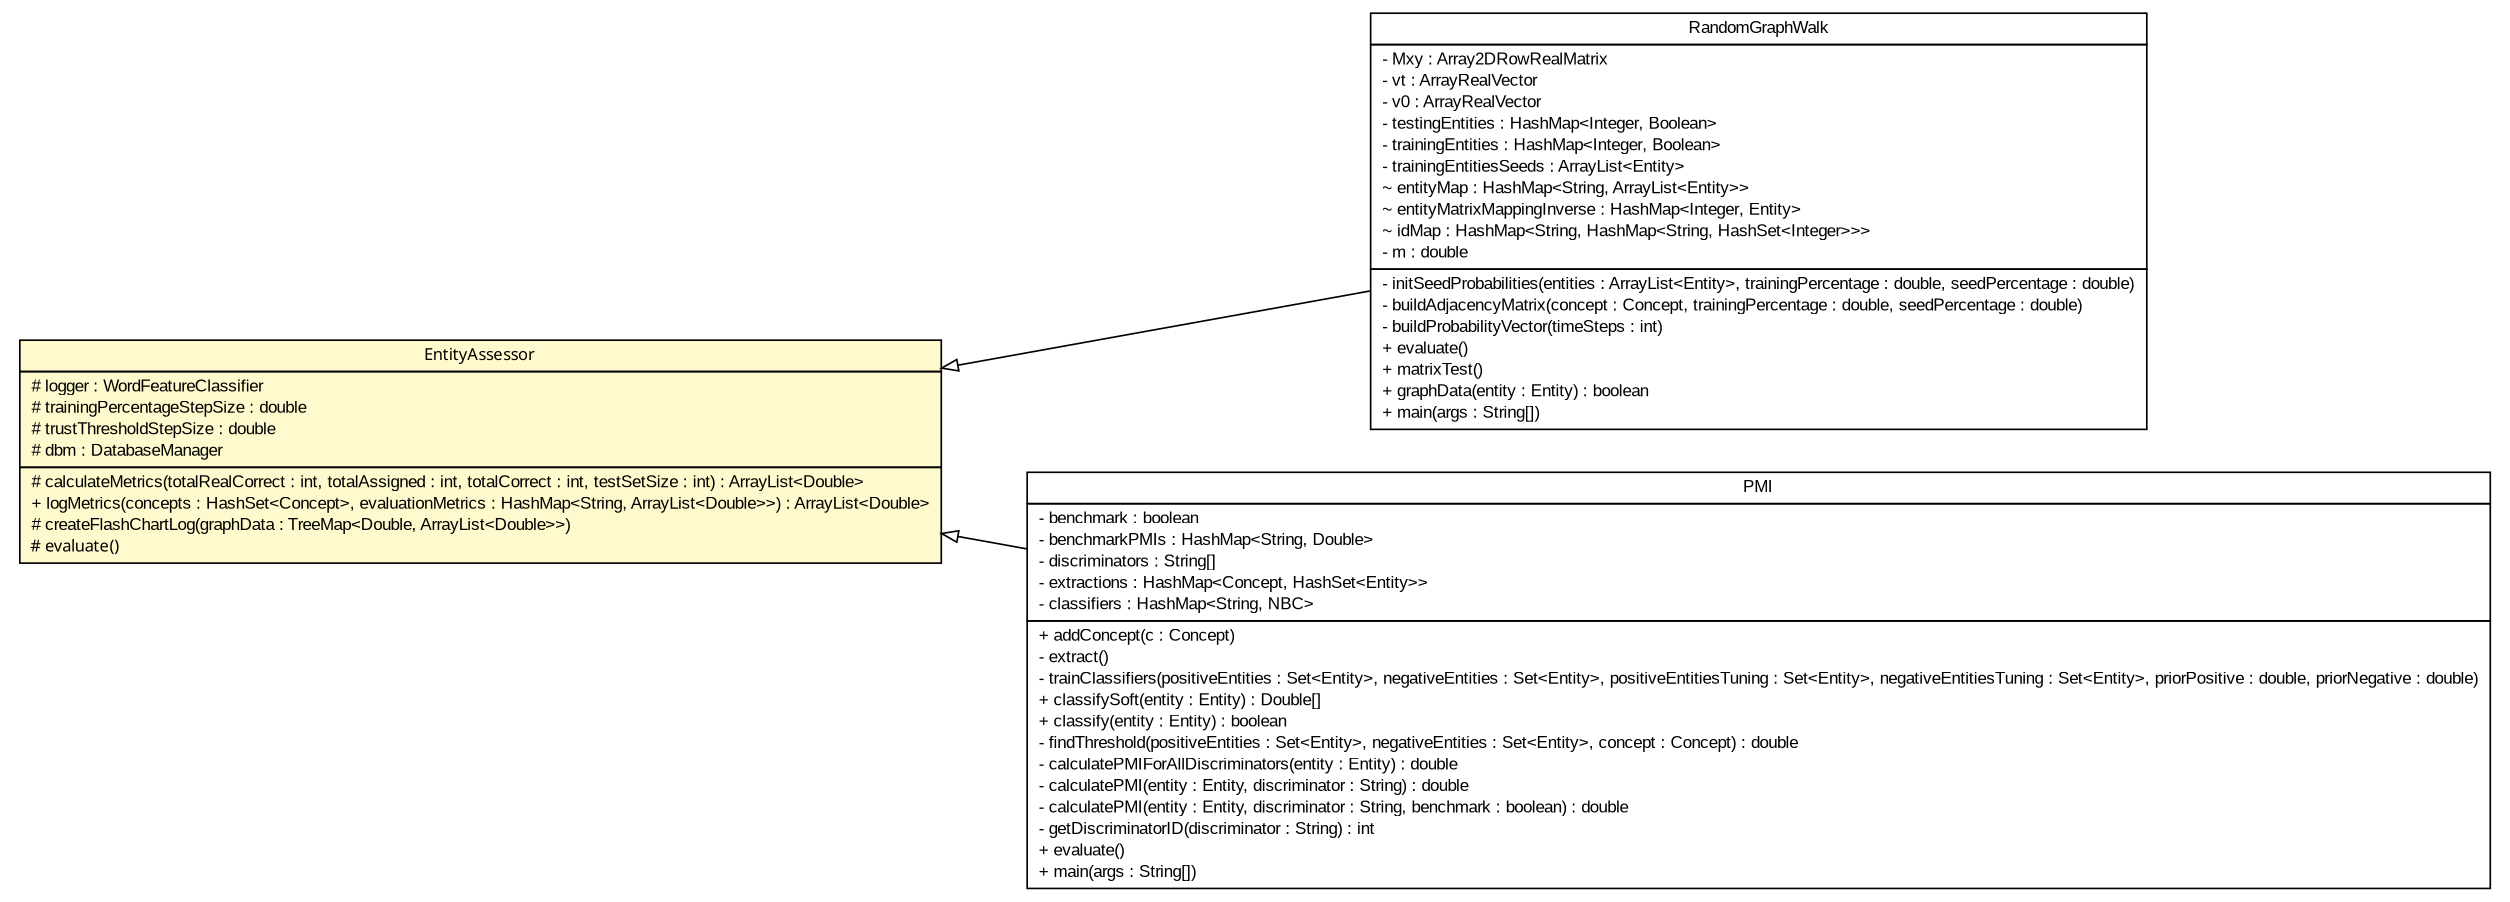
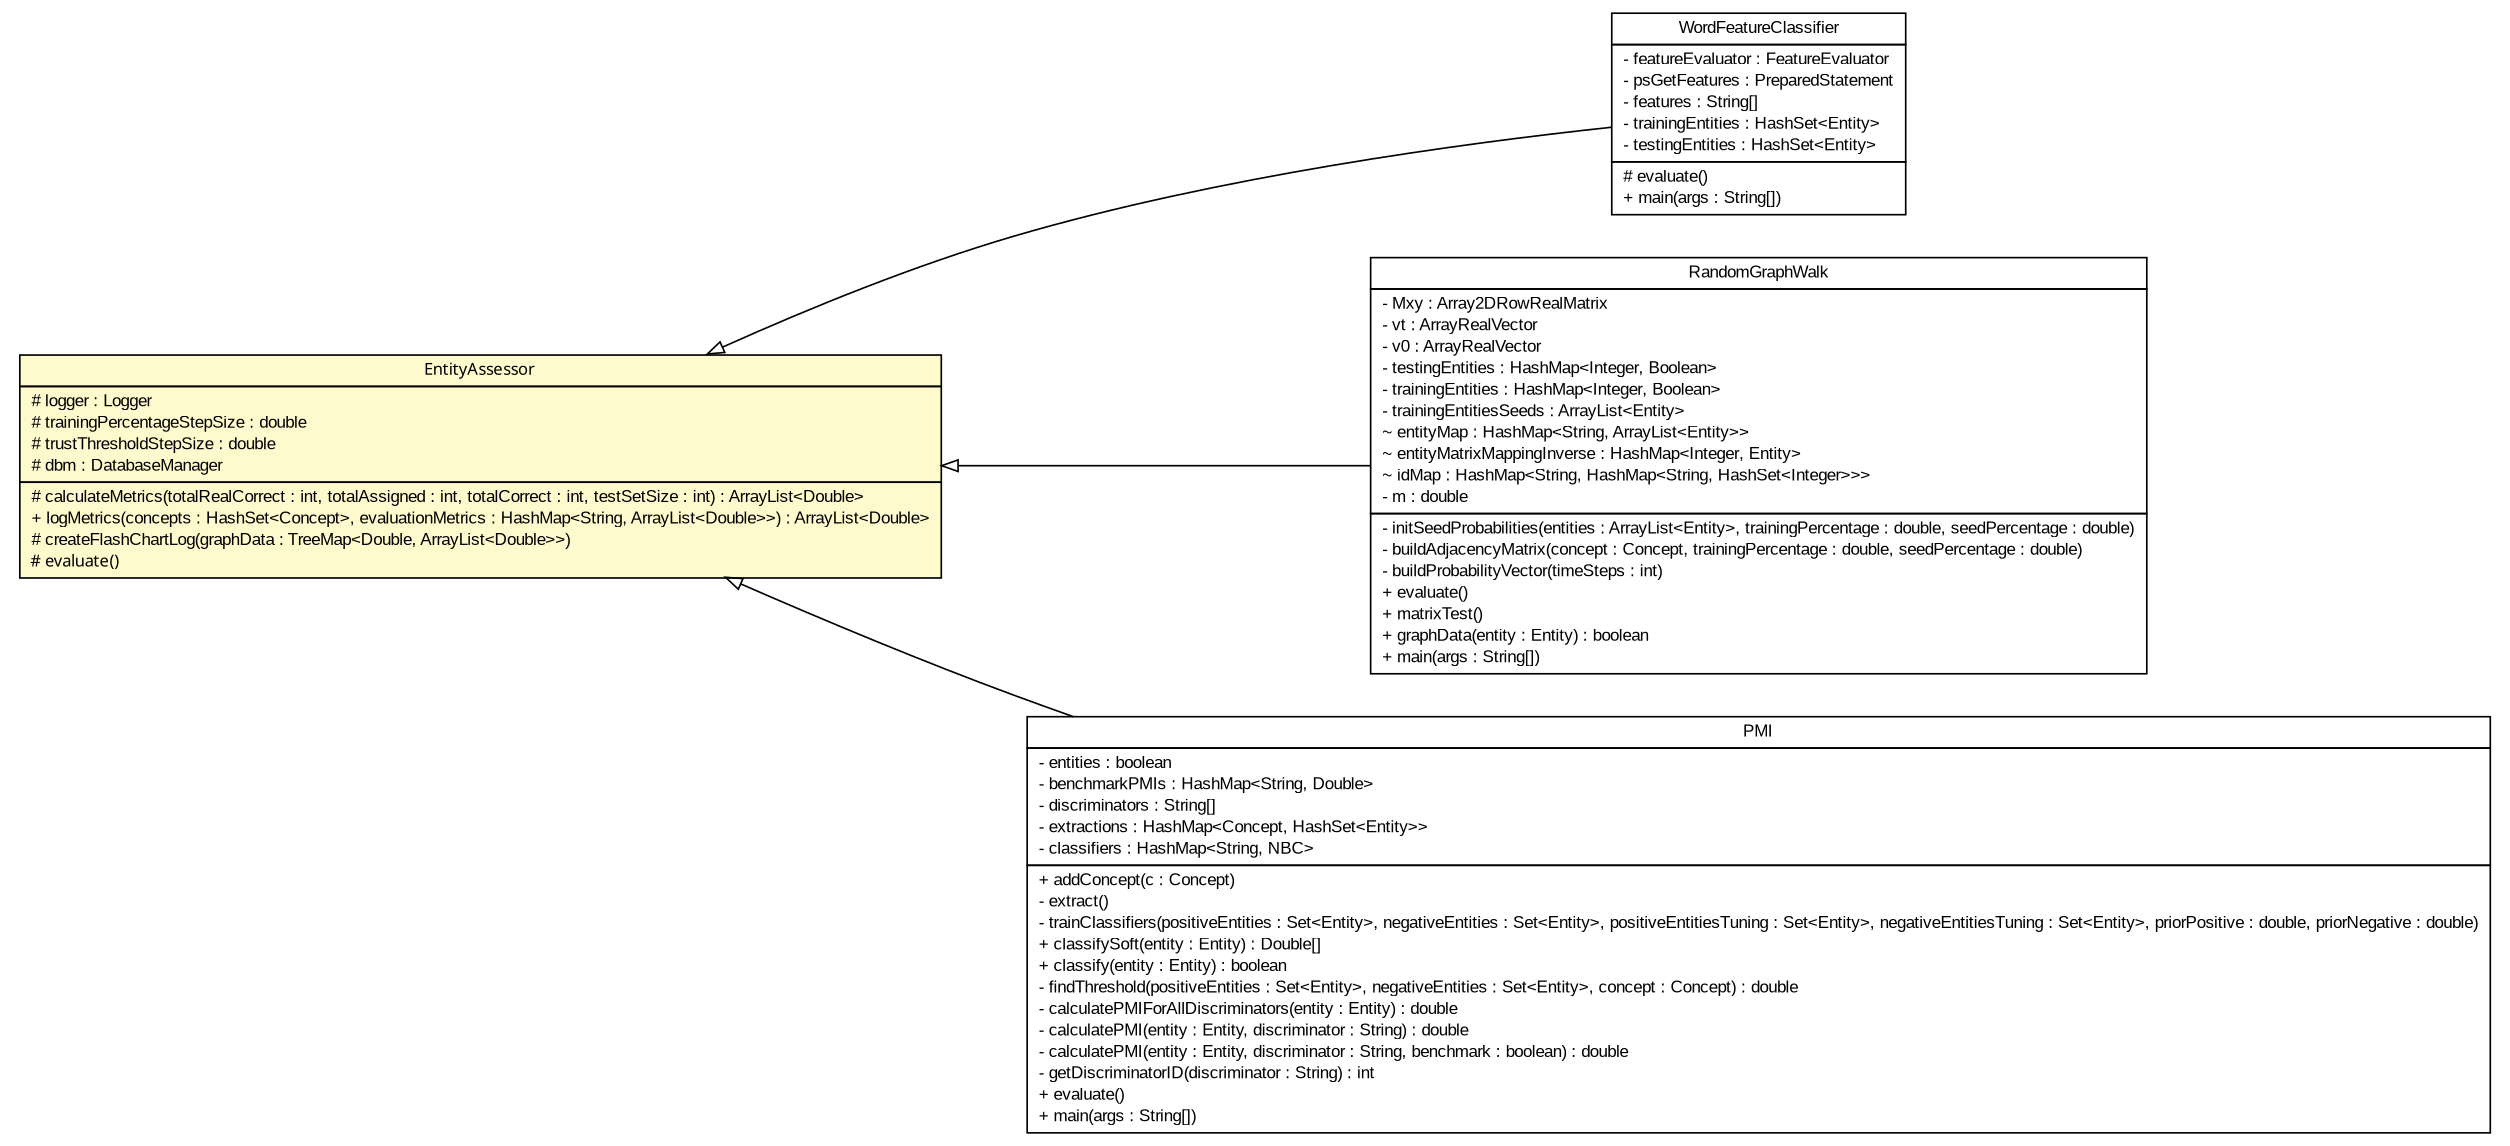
none -> (1759, 114)
(148, 386) -> (92, 401)
(1119, 519) -> (1106, 763)
